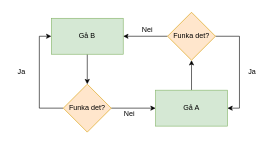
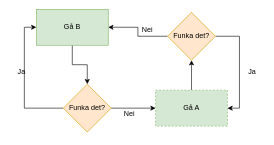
(87, 36) -> (72, 27)
(192, 108) -> (192, 108)
